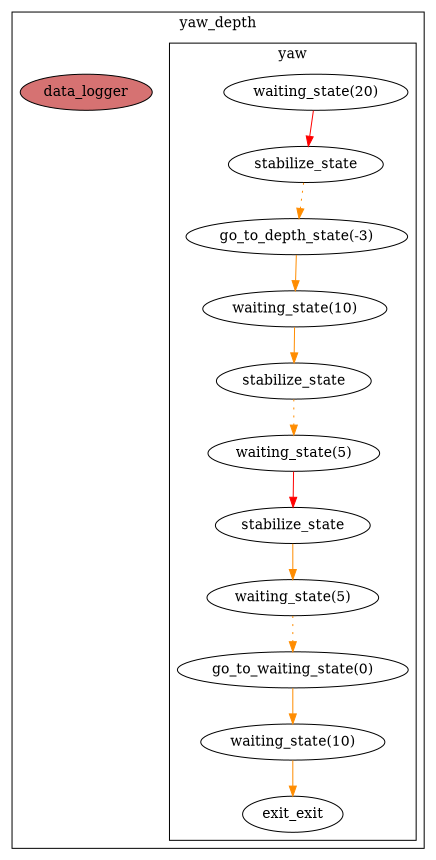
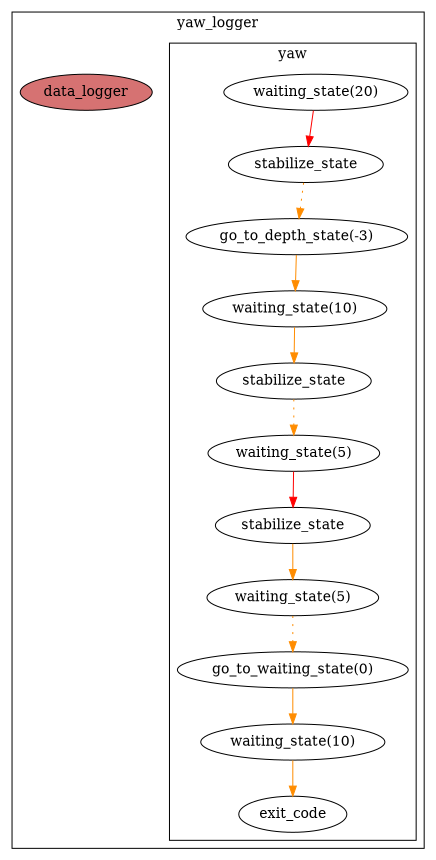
(218, 24) -> (218, 24)
(293, 814) -> (293, 814)
